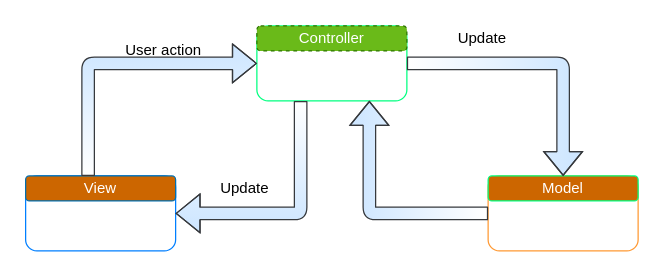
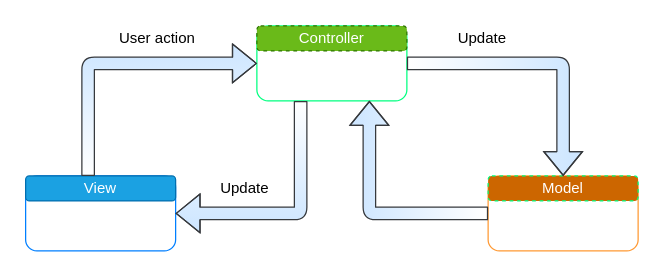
(163, 51) -> (157, 38)
(101, 188) -> (101, 188)
(563, 188) -> (563, 188)
